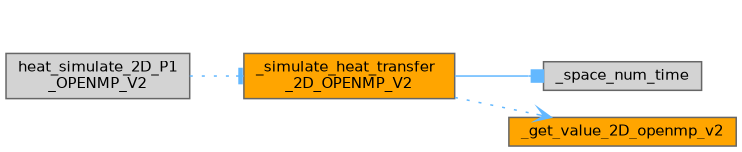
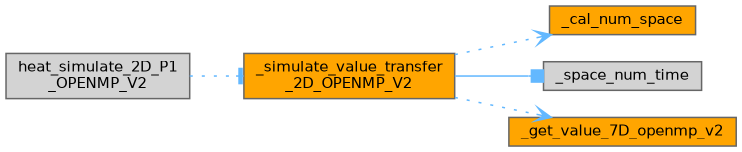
none -> (623, 20)
(349, 76) -> (349, 76)
(623, 132) -> (623, 132)
